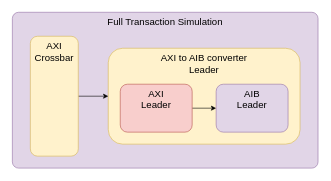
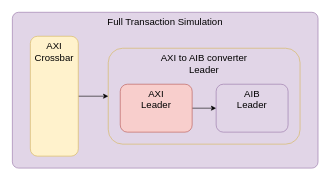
(204, 96) -> (204, 96)
